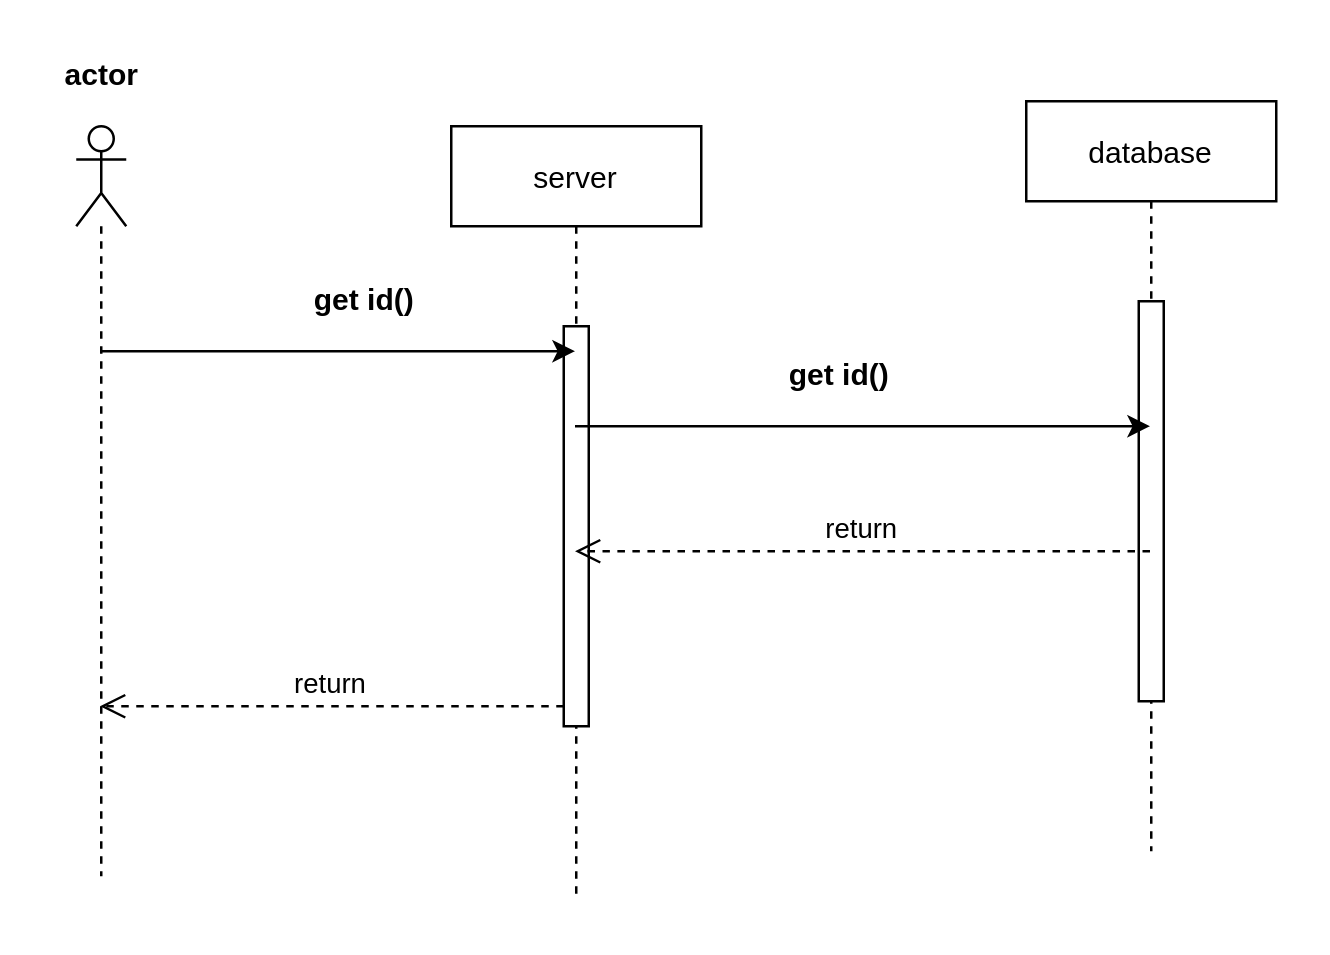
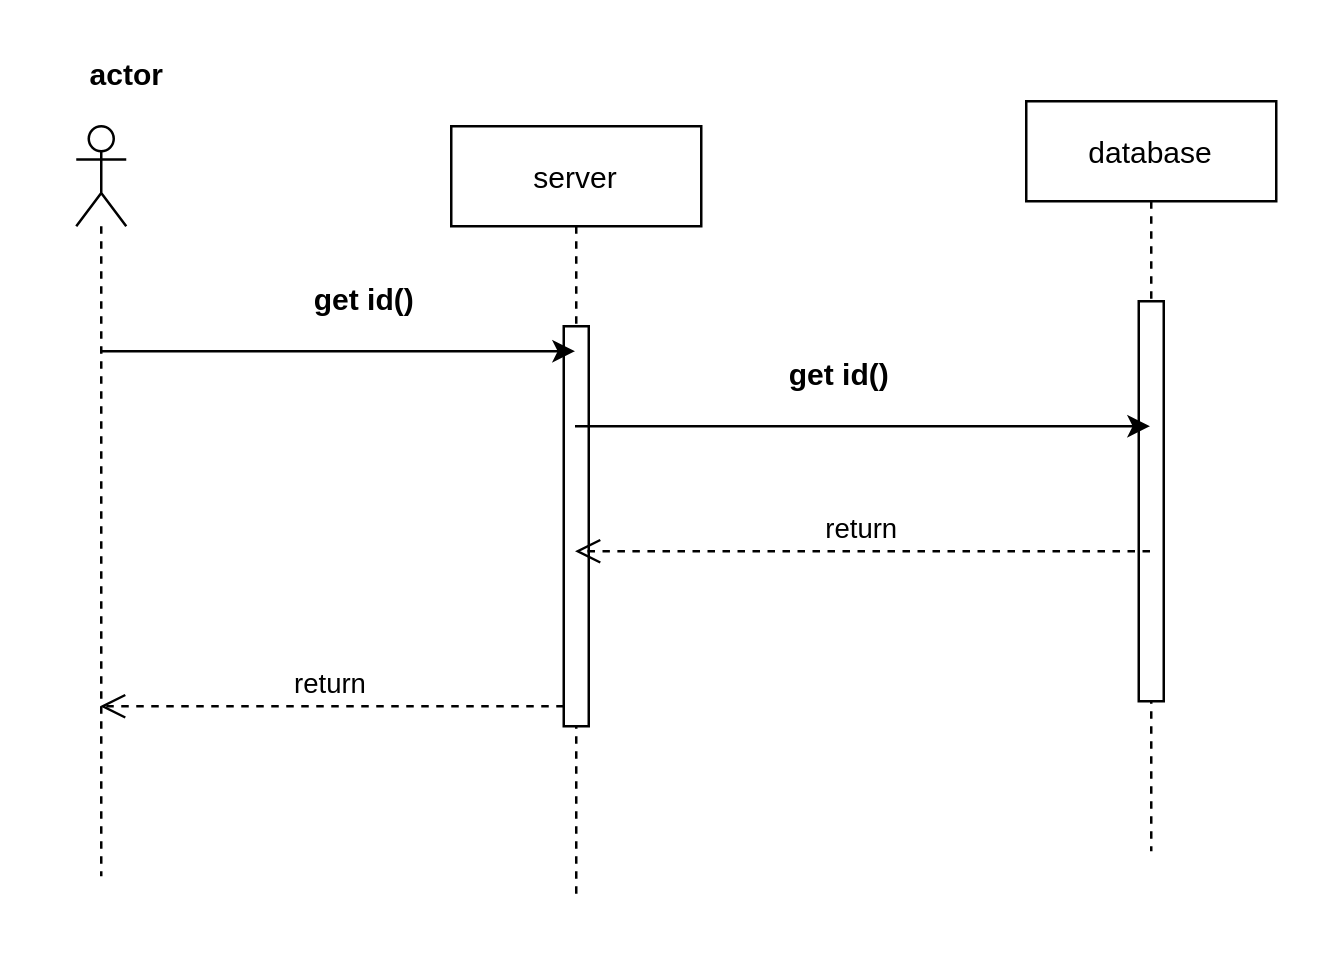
(101, 76) -> (126, 76)
